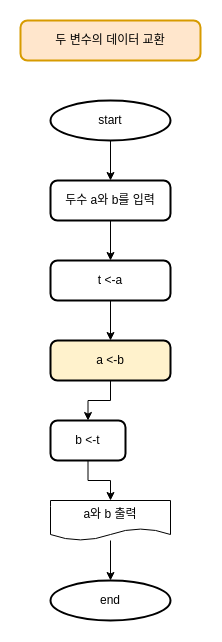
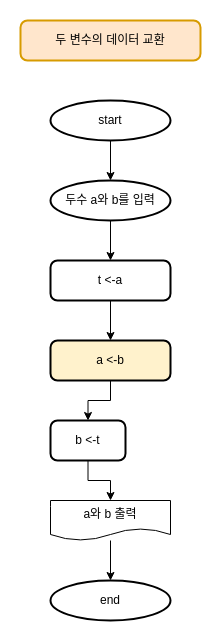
(111, 201) -> (111, 201)
